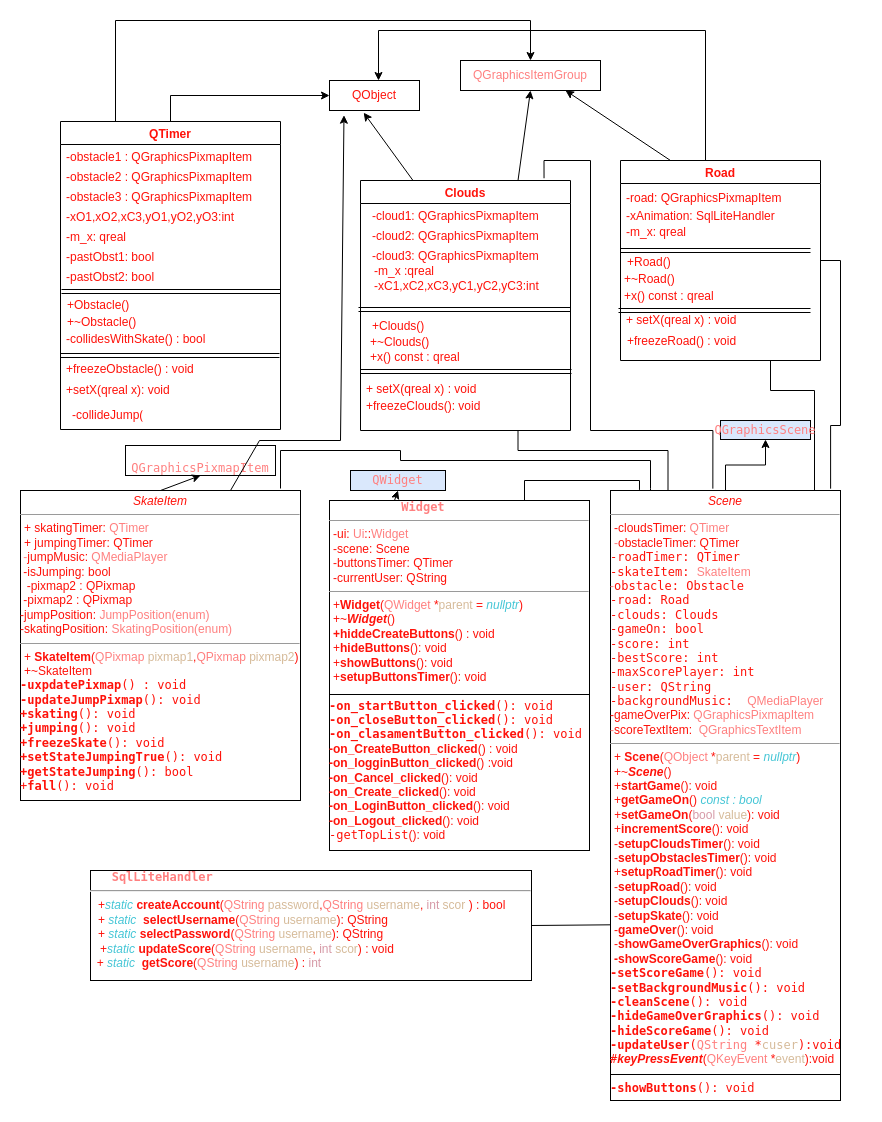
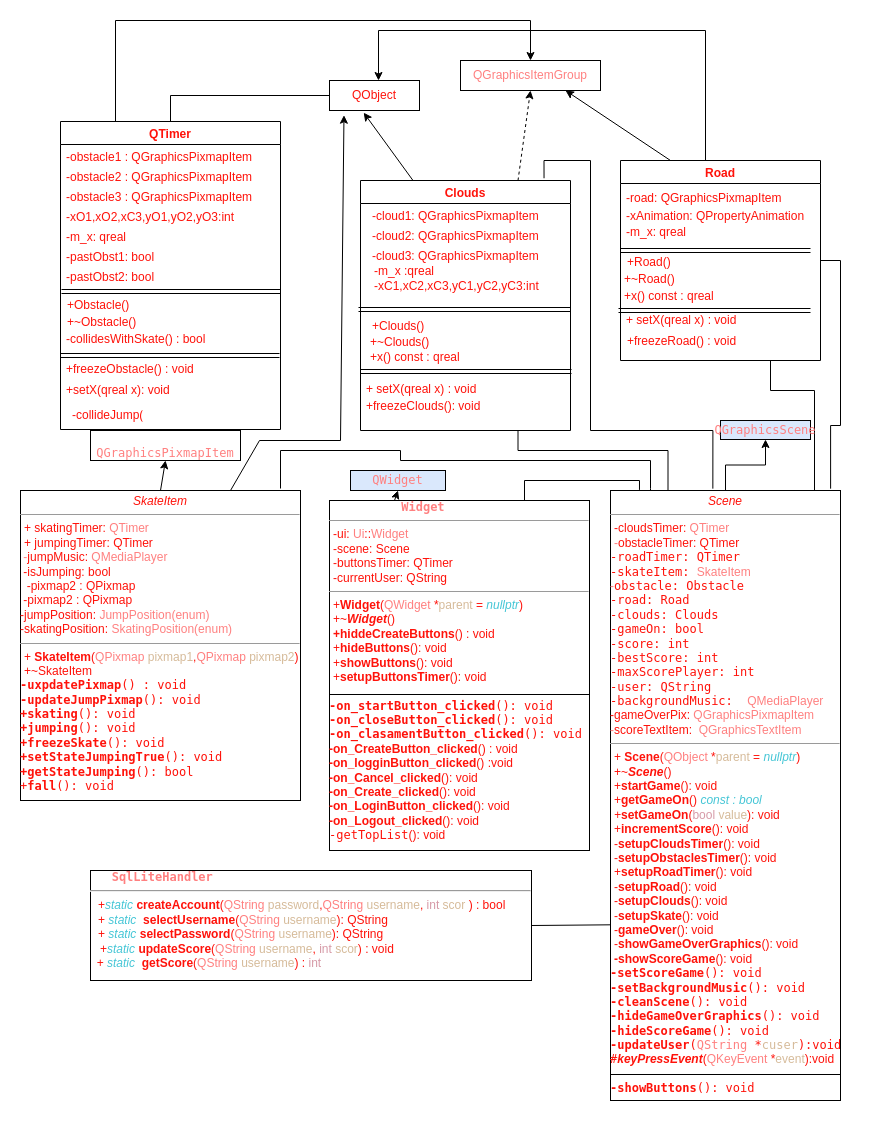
(321, 96) -> (324, 96)
(524, 138) -> (524, 138)
(706, 216) -> (721, 216)
(201, 461) -> (166, 446)
